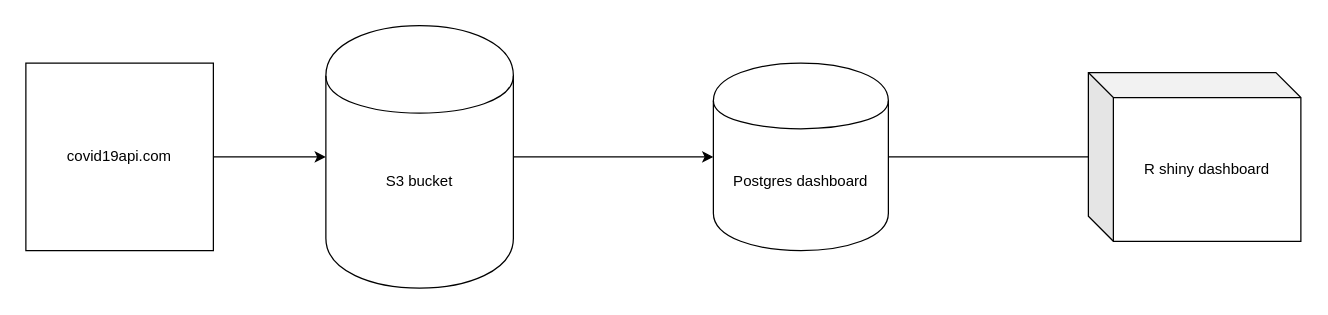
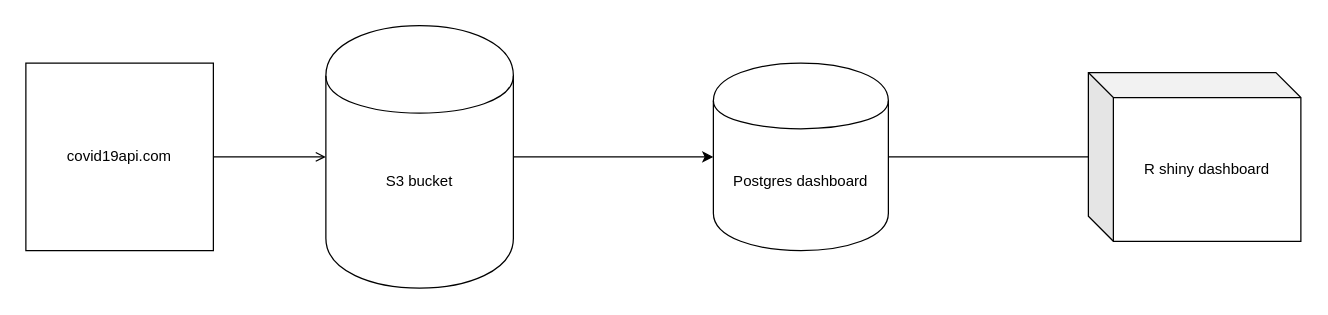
(316, 157) -> (317, 157)
